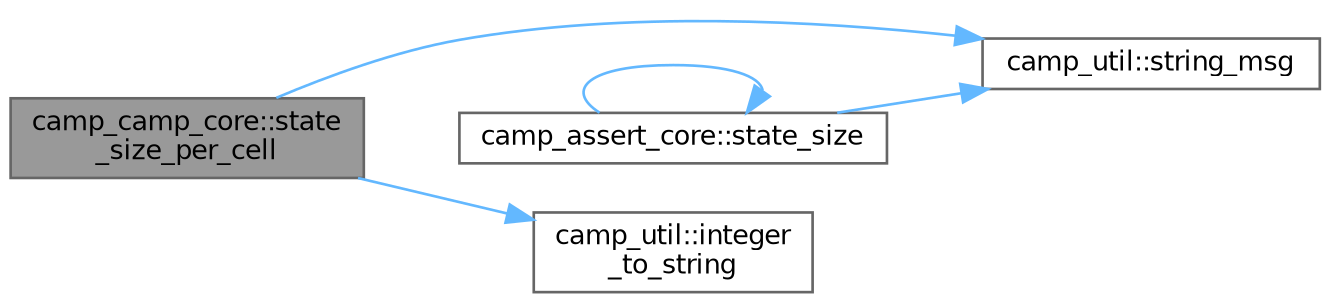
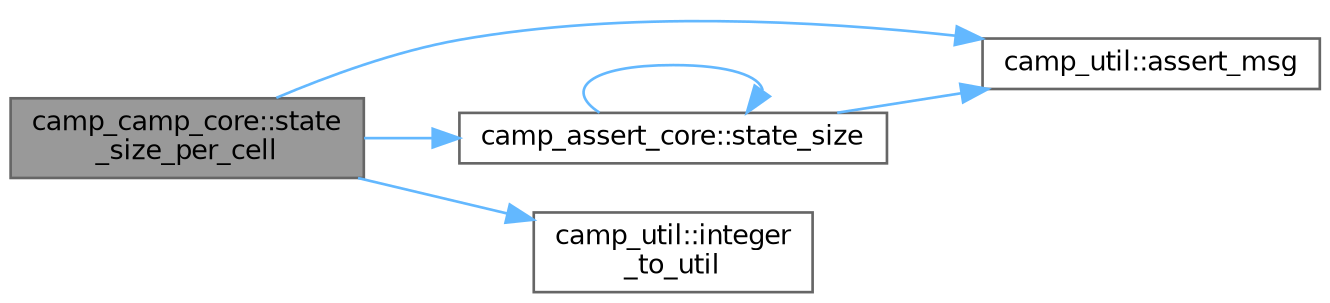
(1151, 64) -> (1151, 64)
none -> (398, 138)
(673, 252) -> (673, 252)
